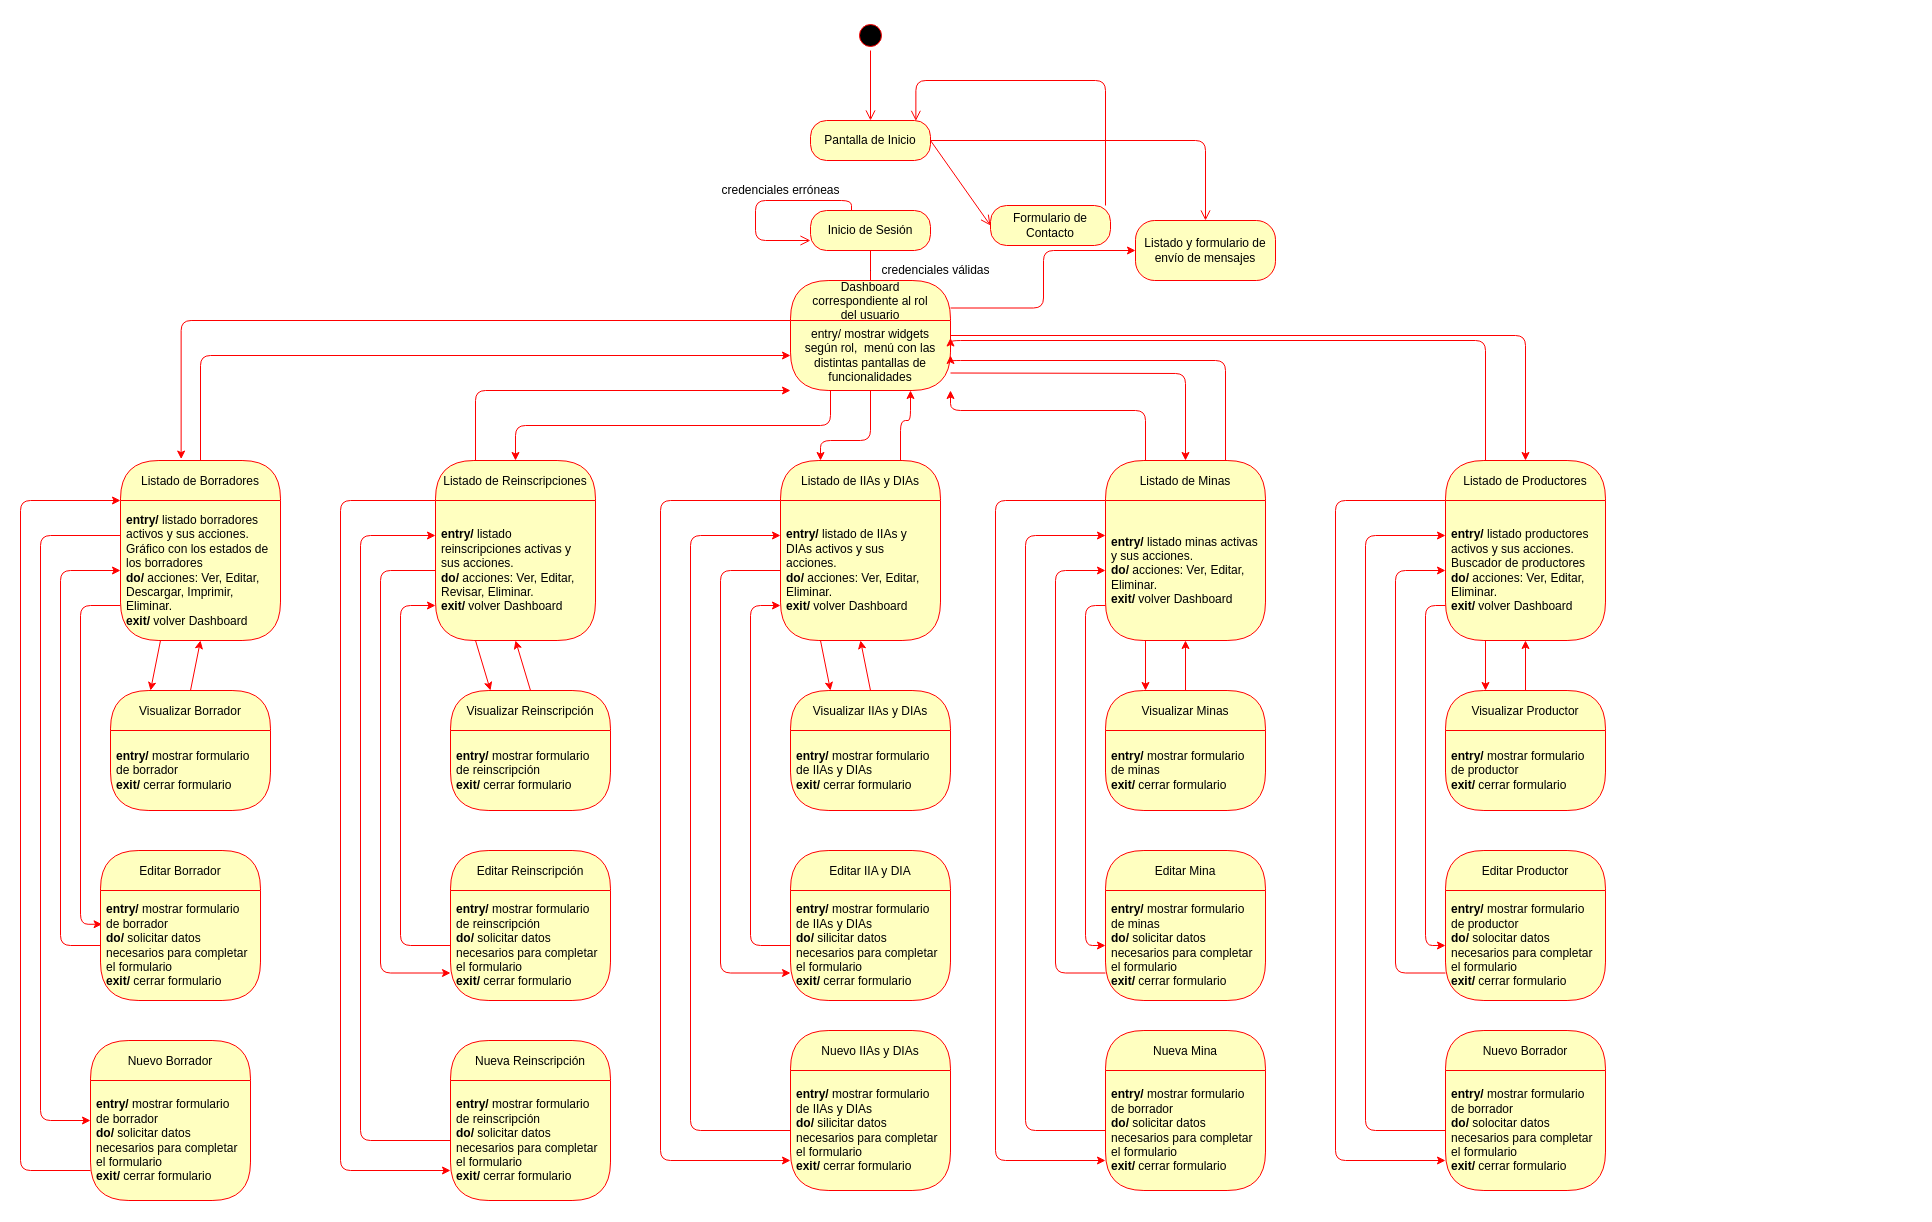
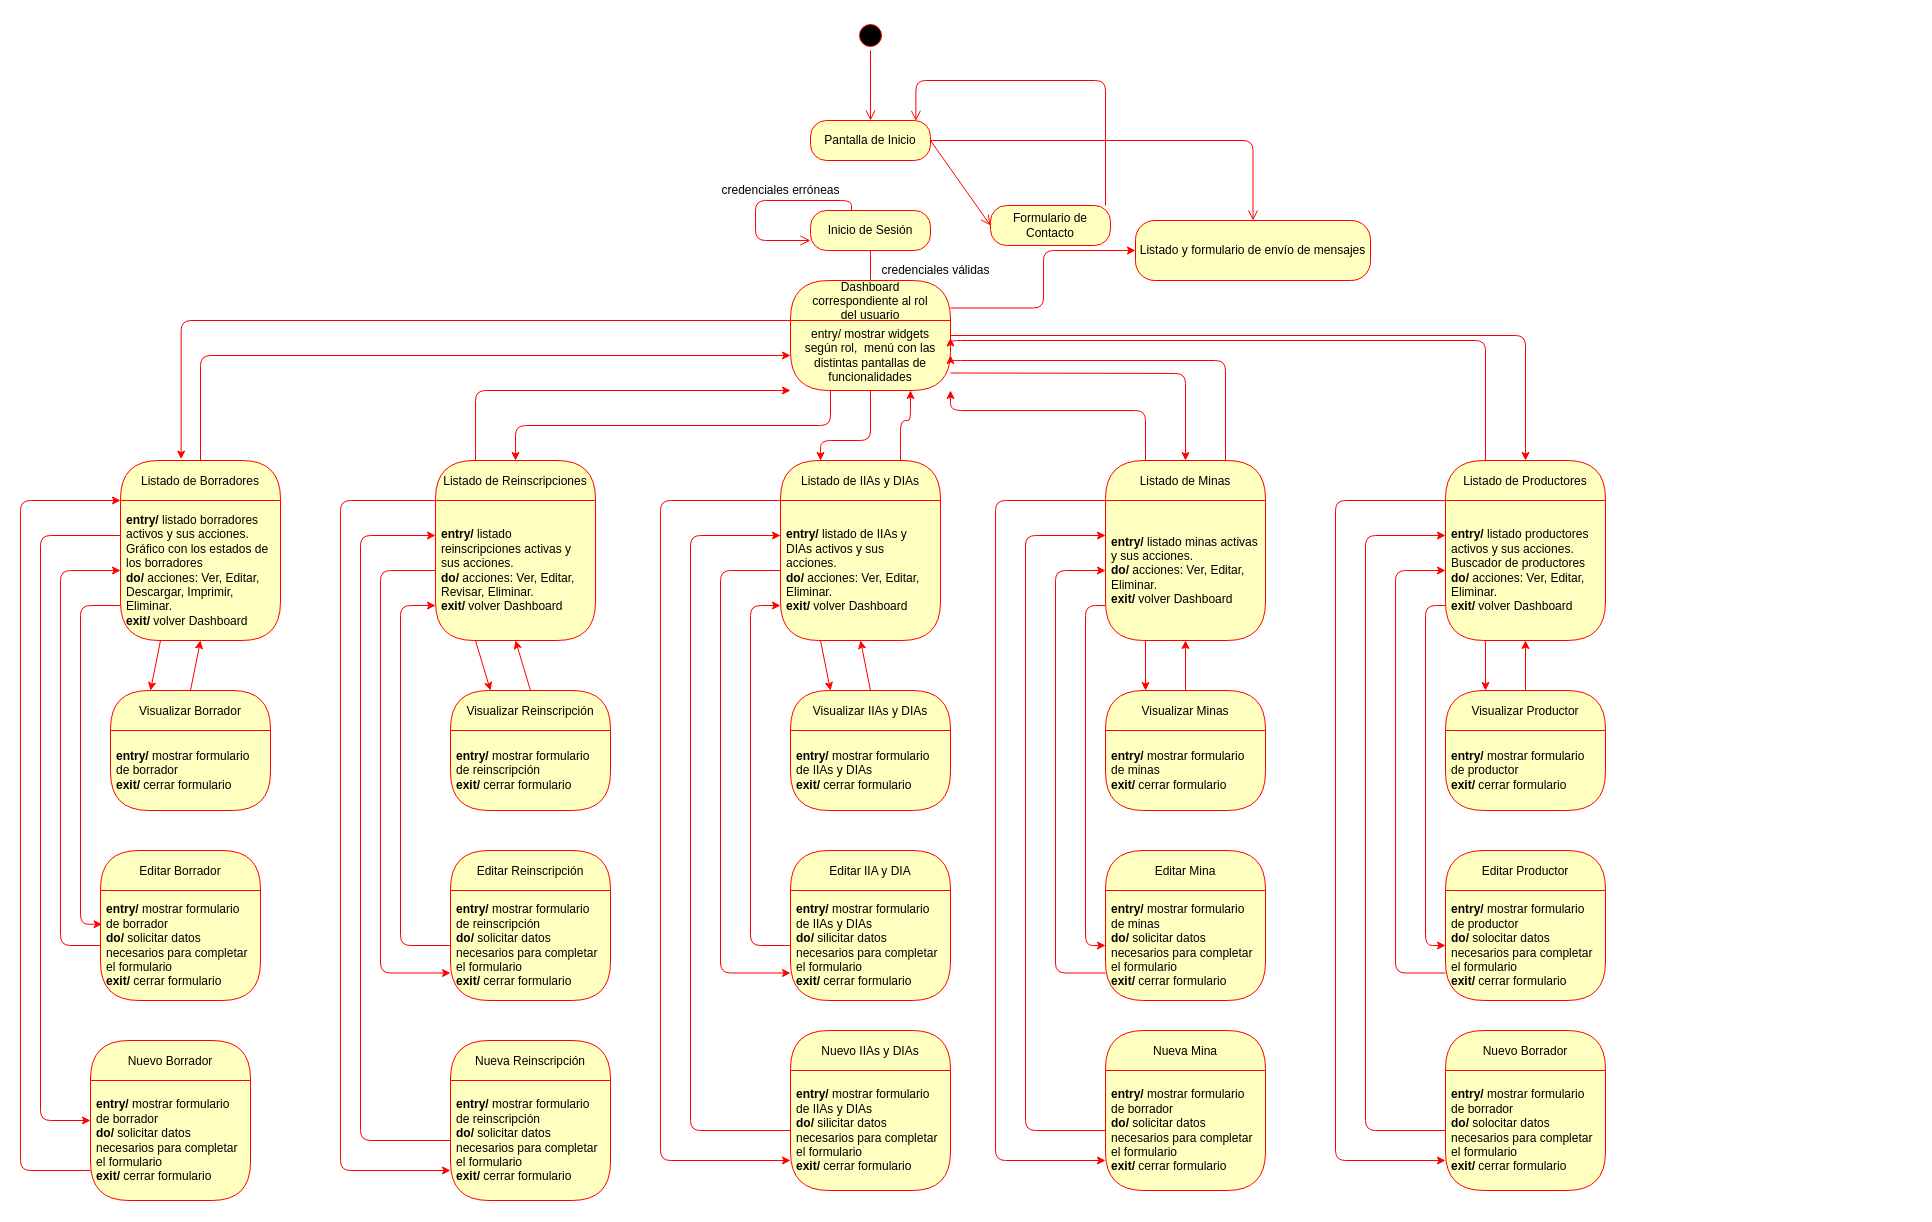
(1206, 251) -> (1253, 251)
